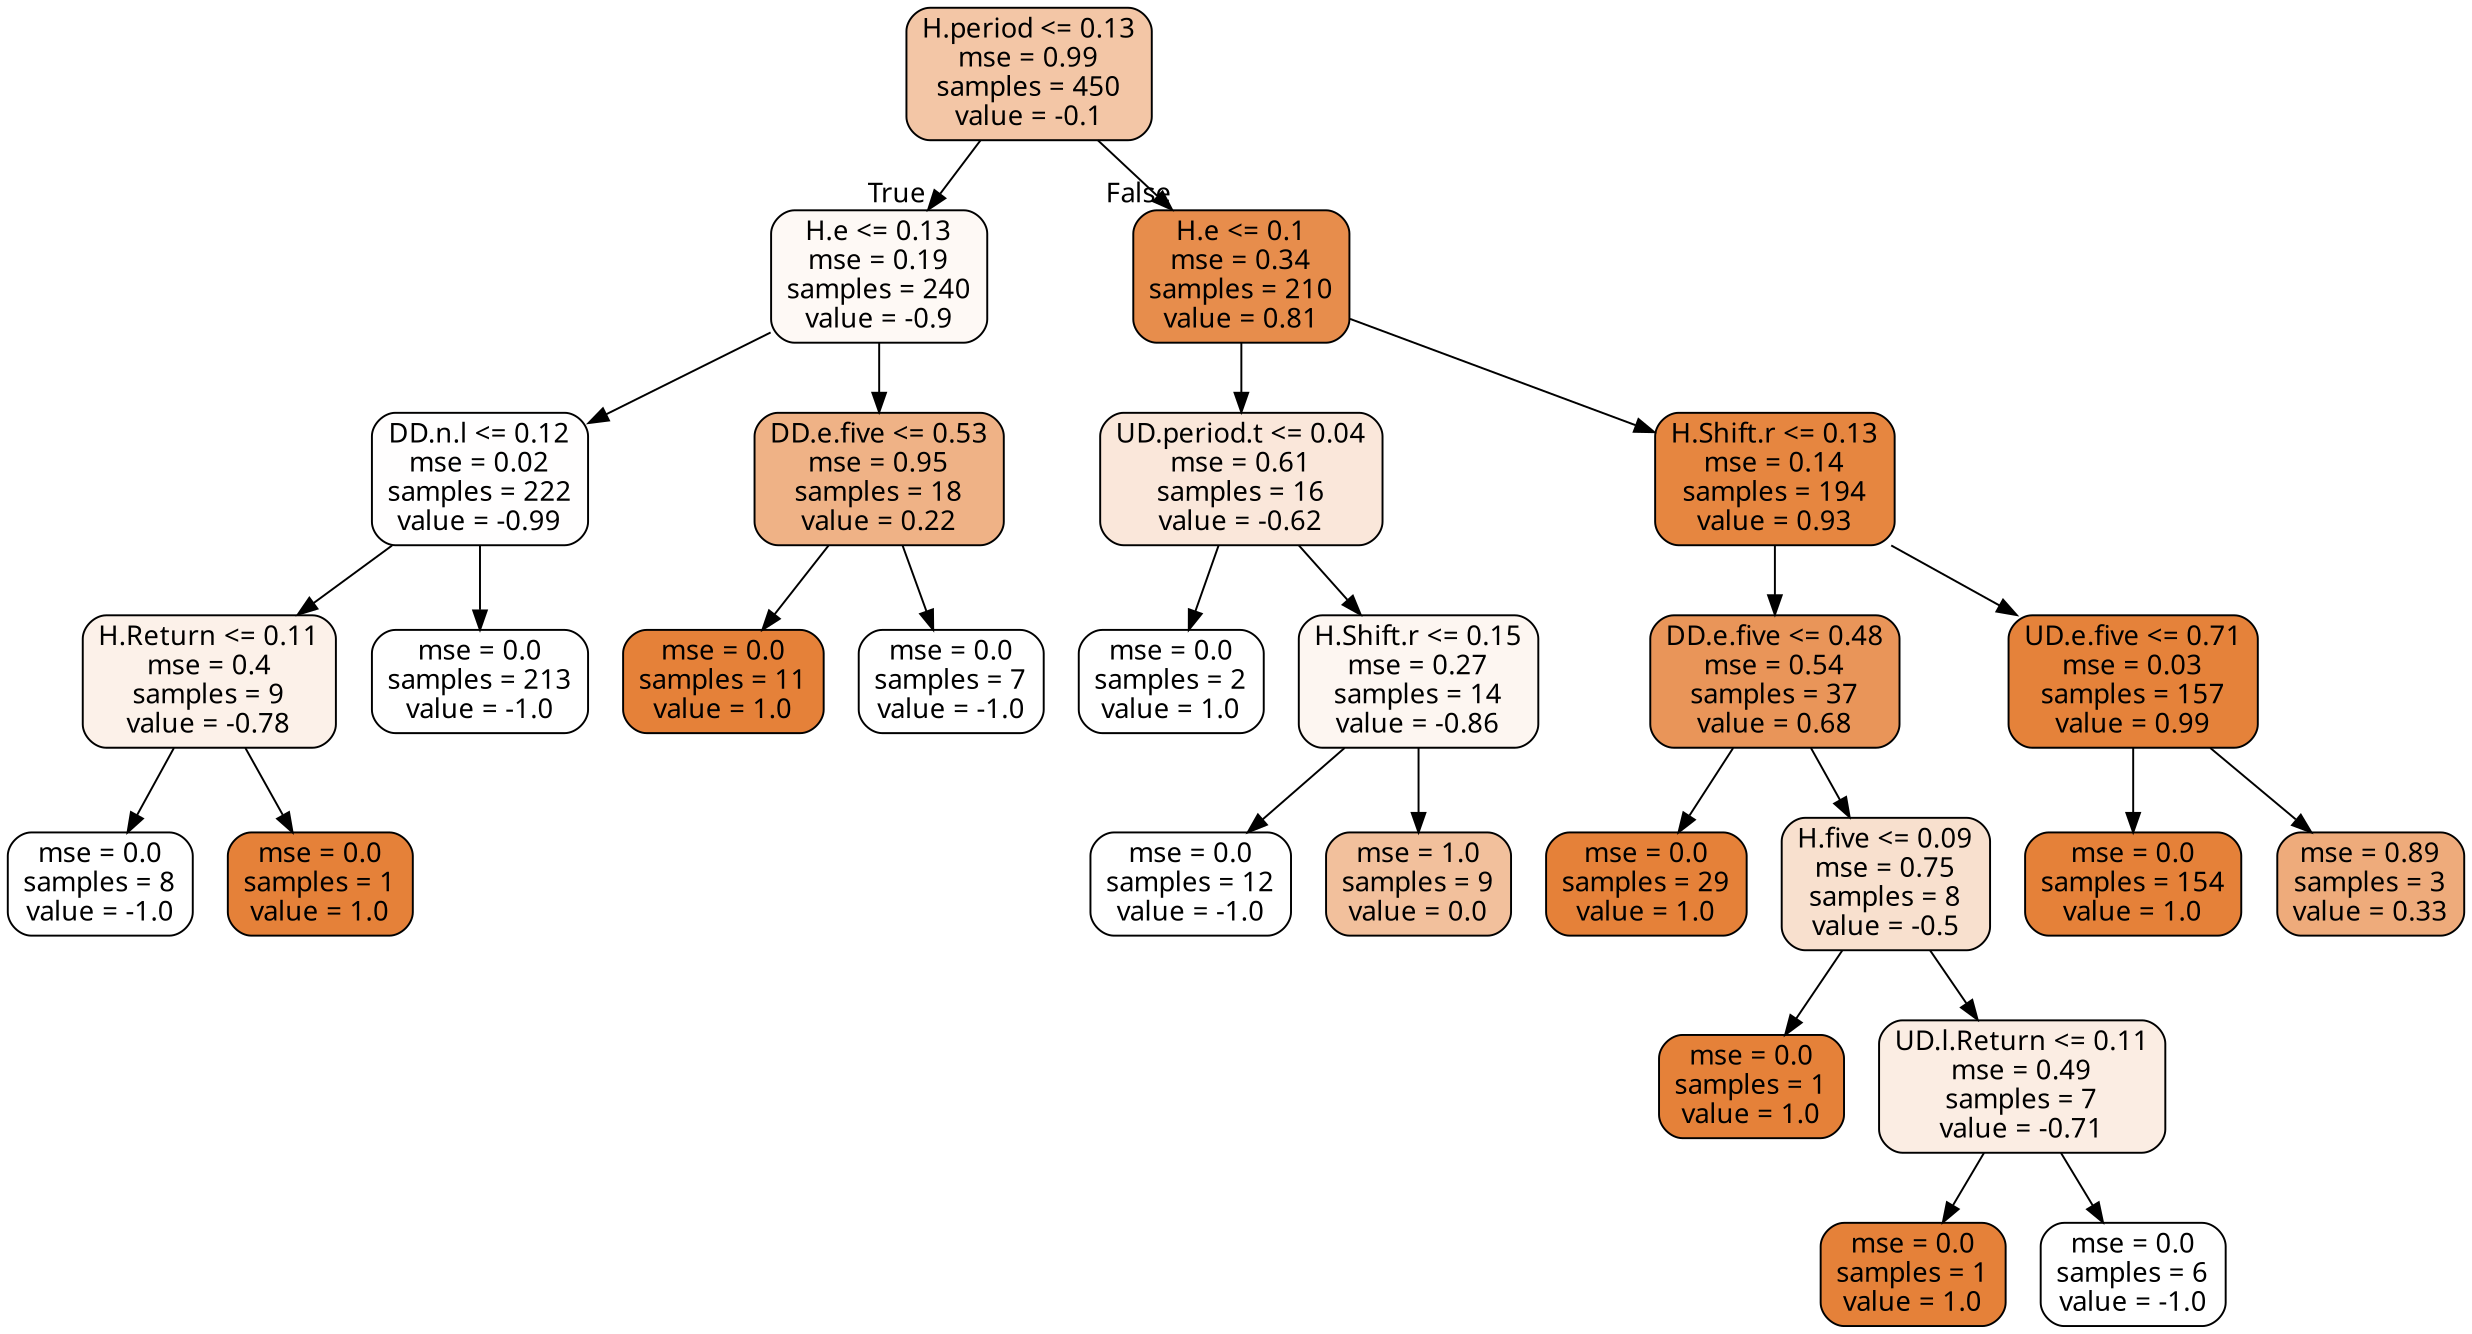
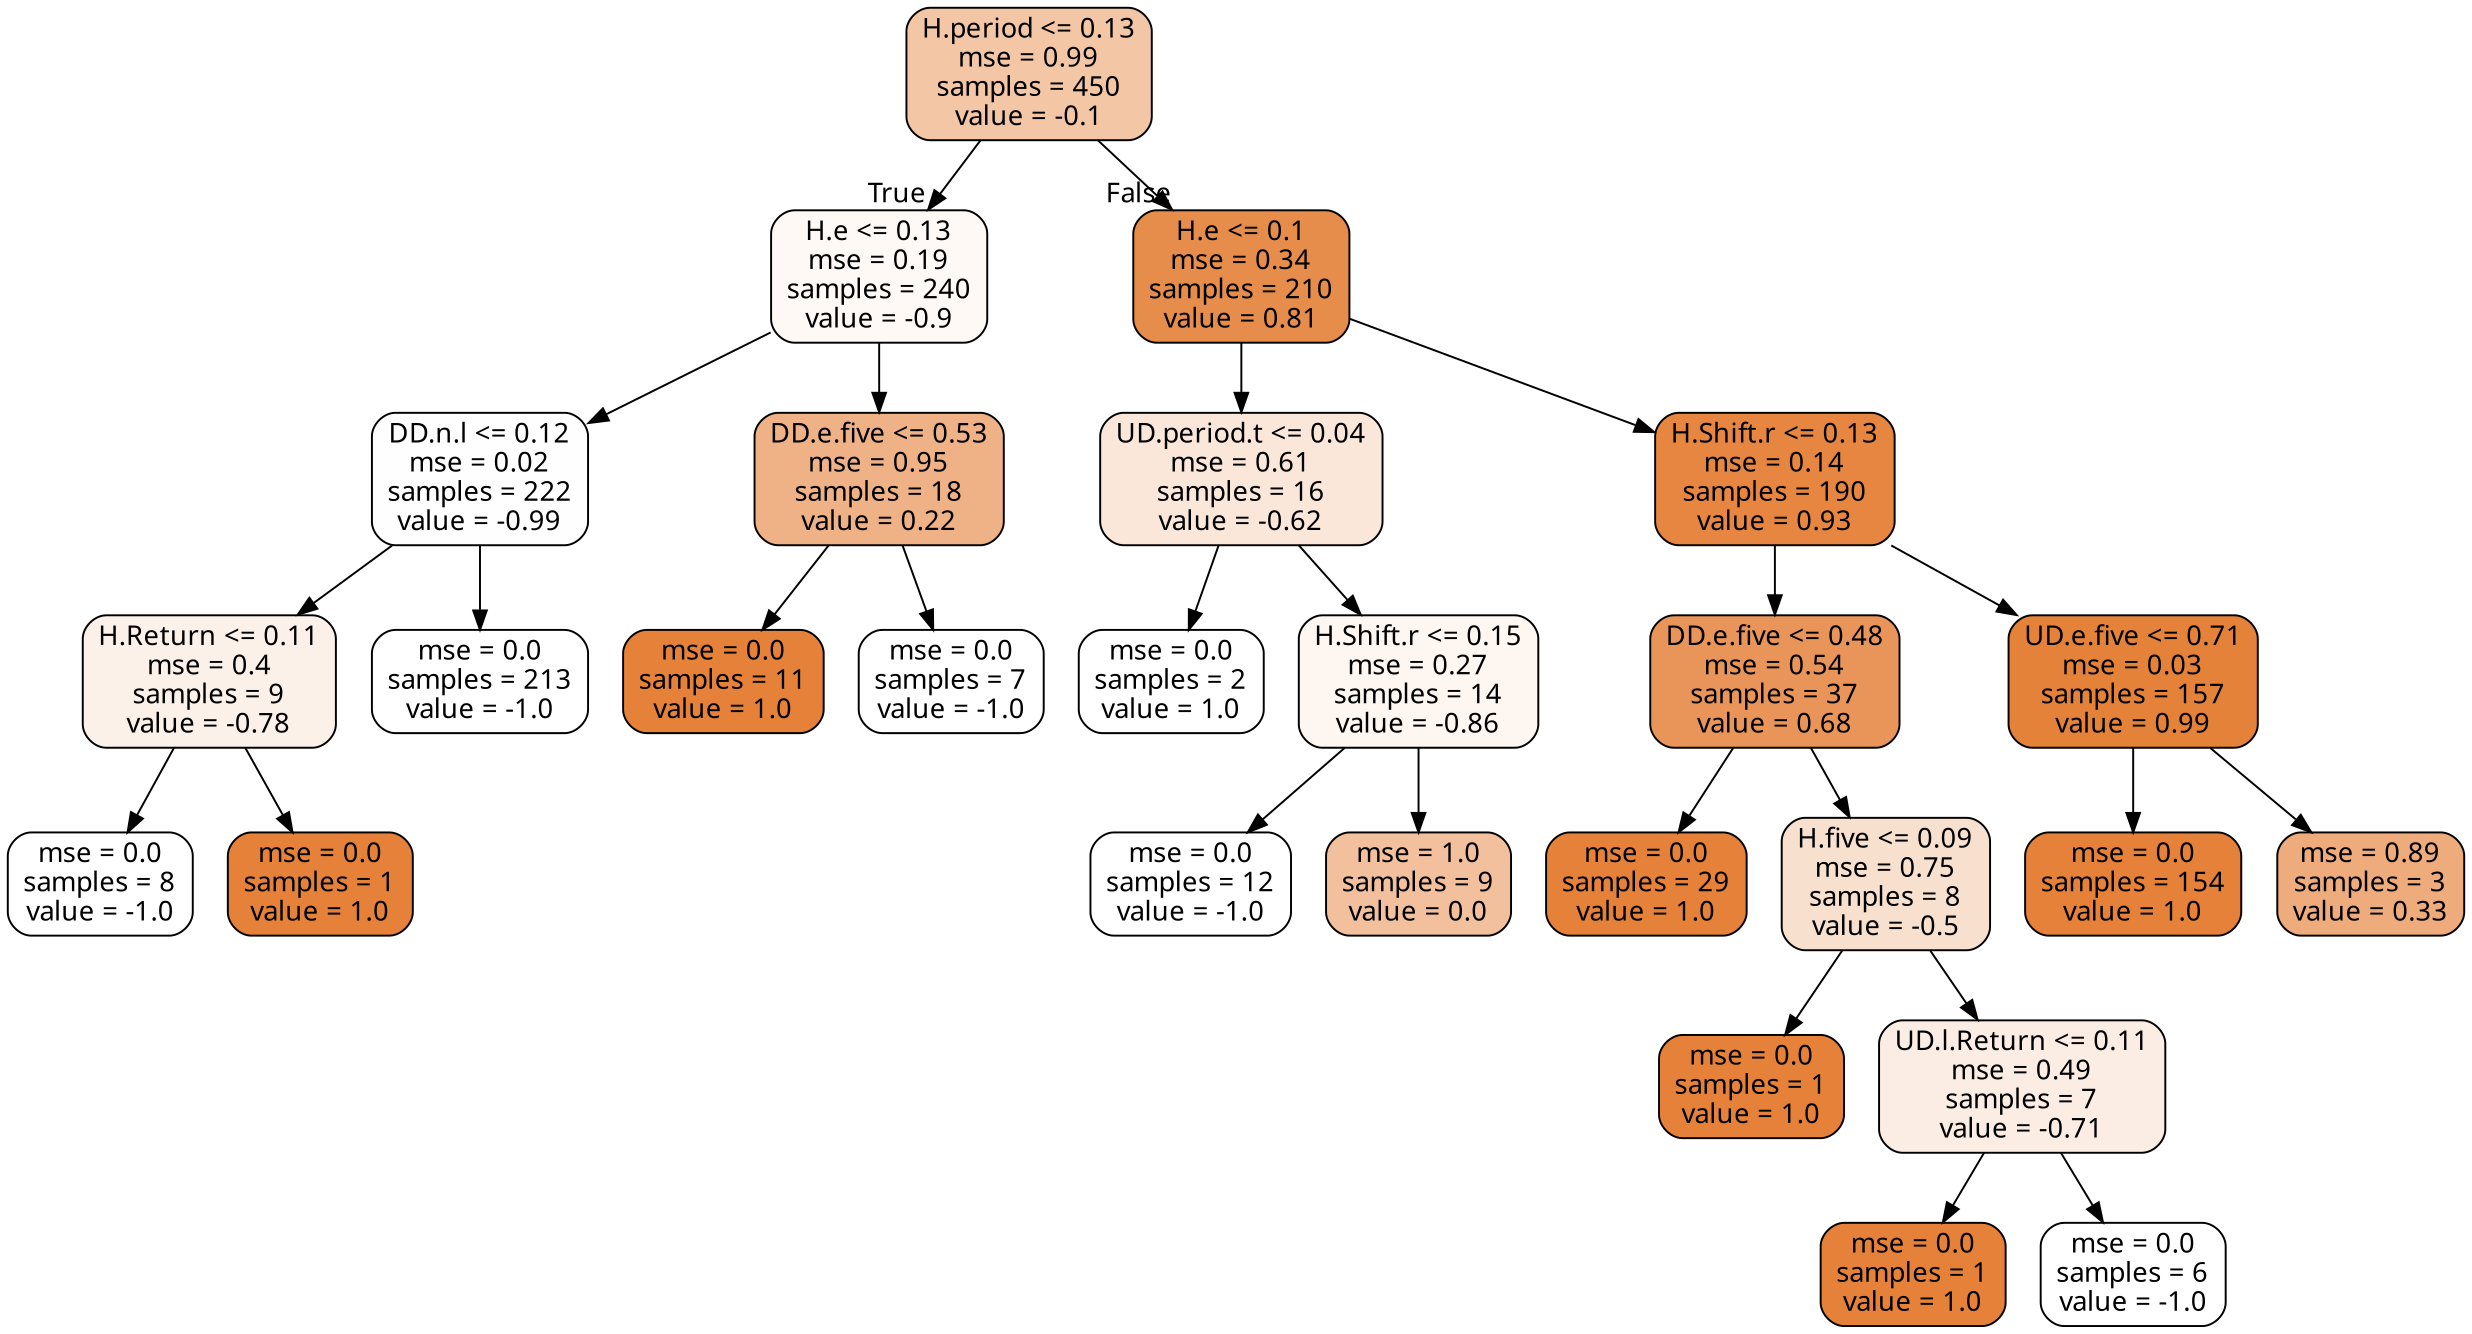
(1775, 479) -> (1775, 479)
